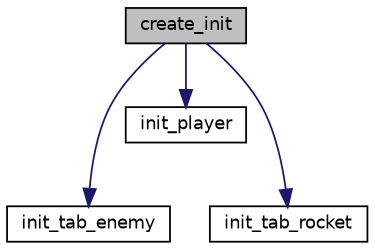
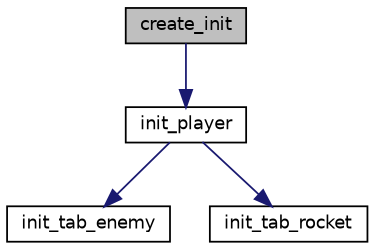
(110, 107) -> (143, 168)
(262, 107) -> (231, 168)
